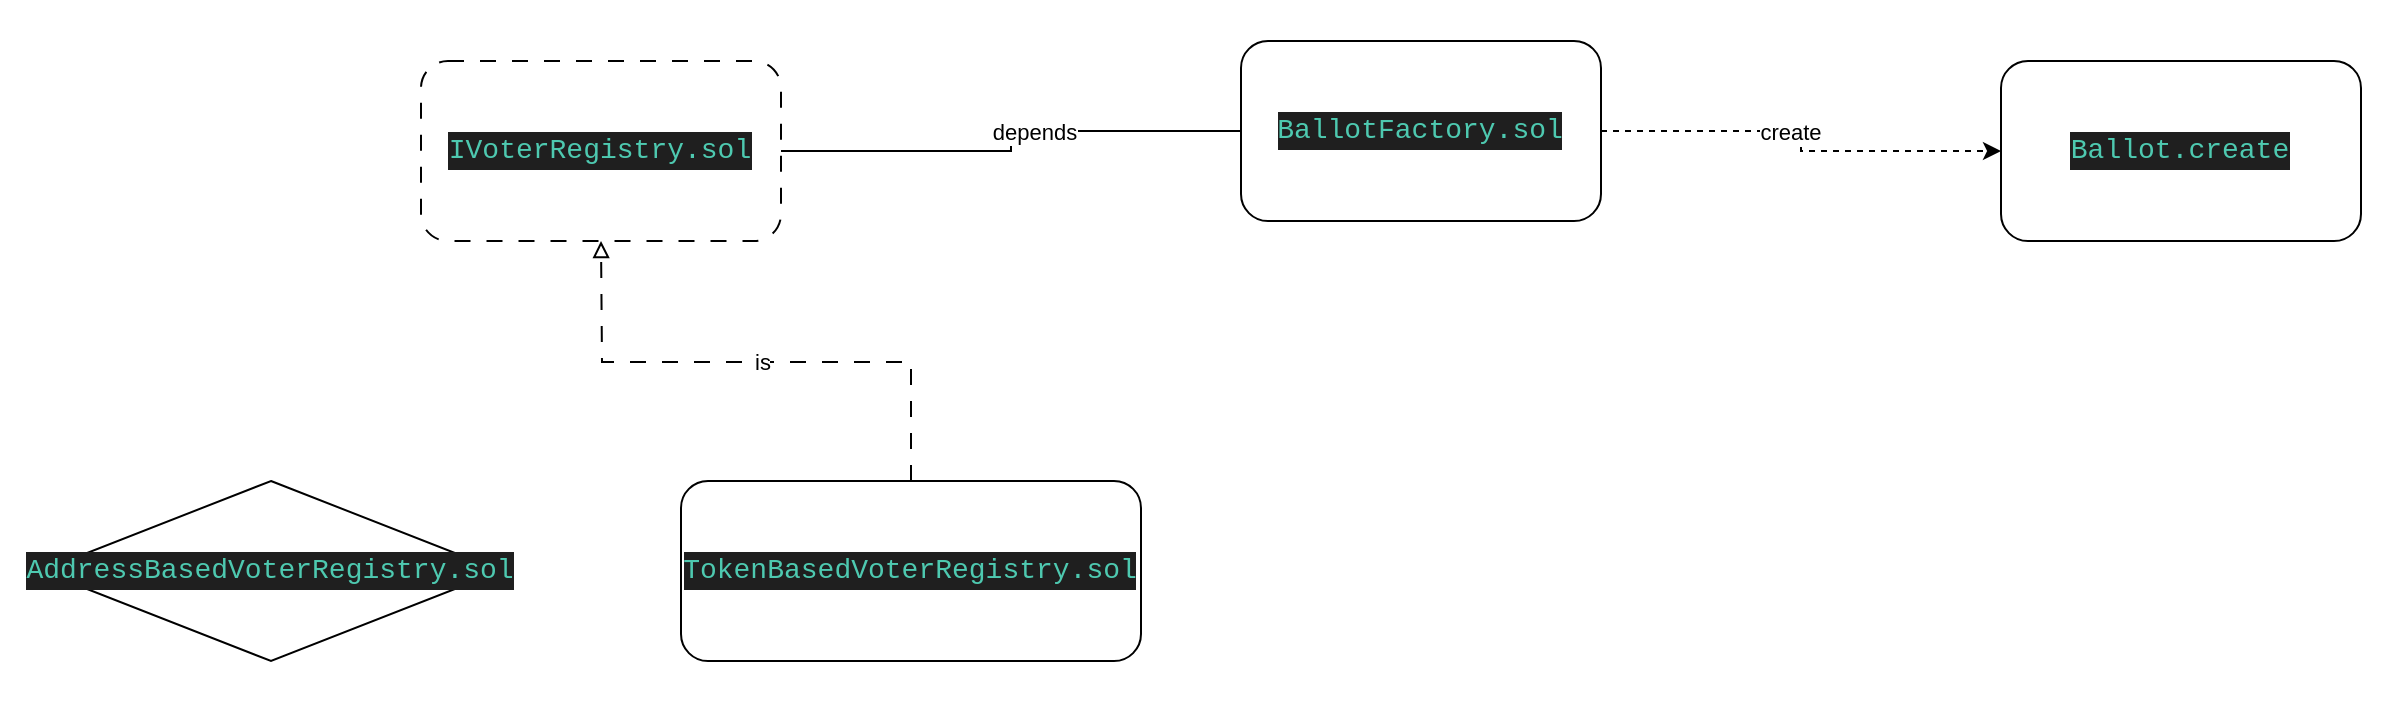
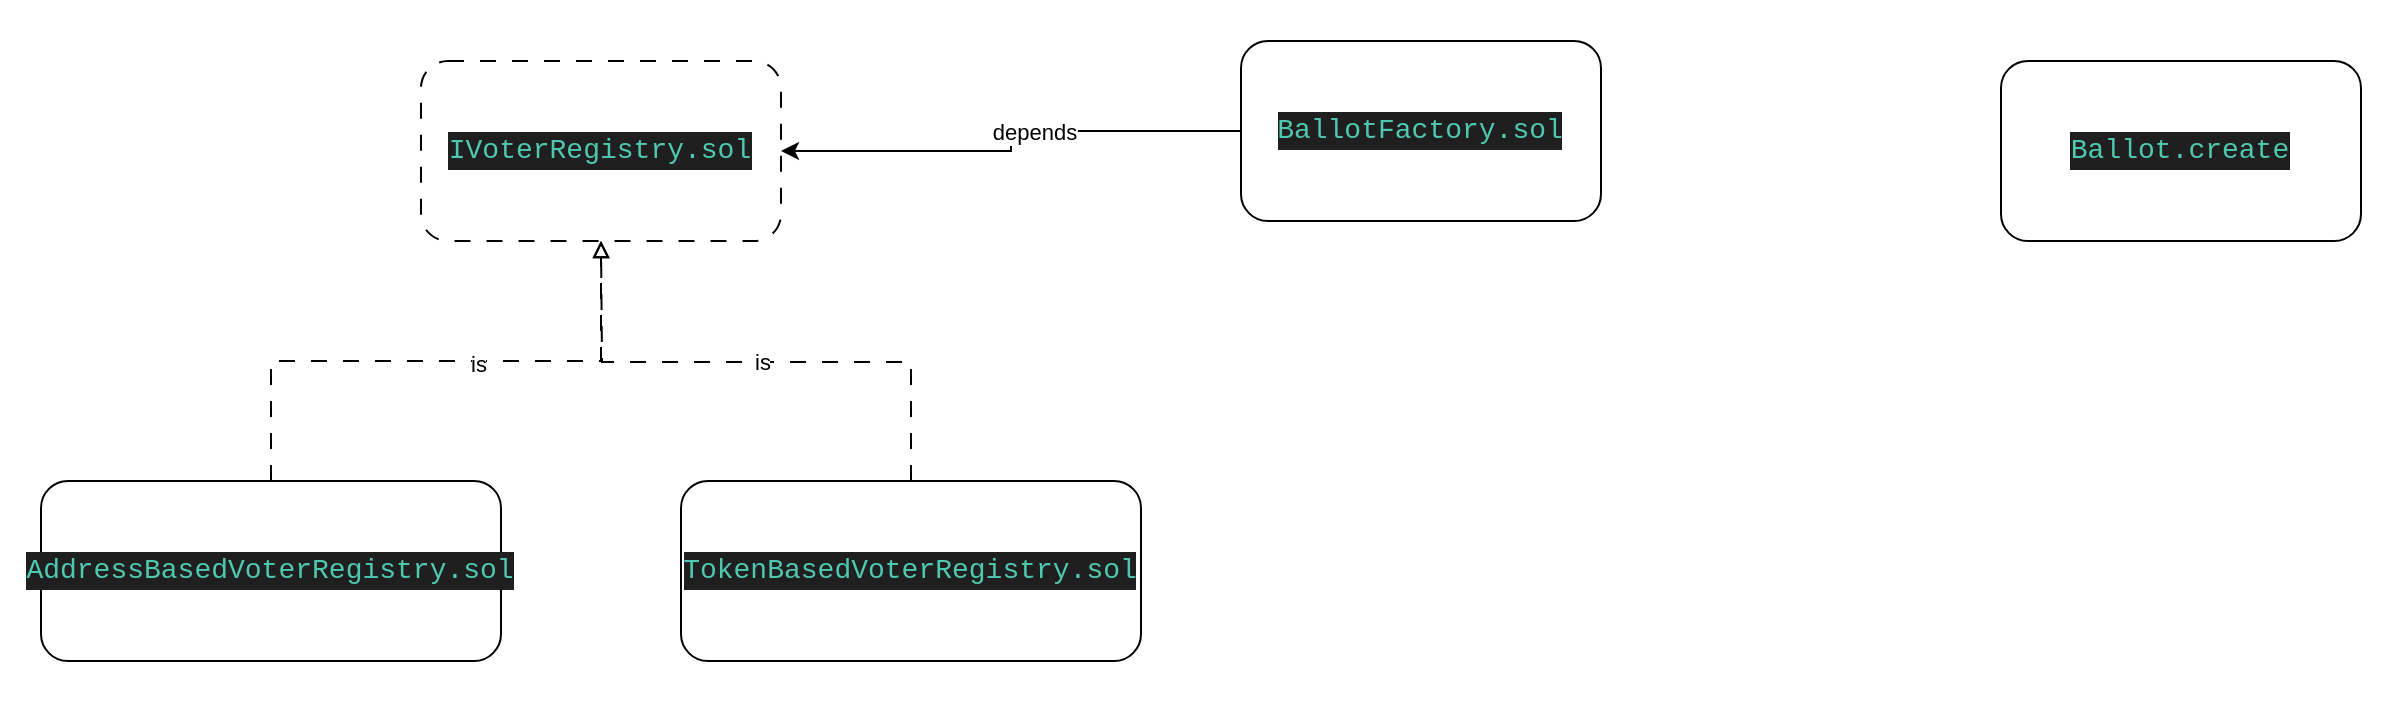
(1801, 134) -> none
(789, 151) -> (796, 151)
none -> (271, 441)
(271, 571) -> (271, 571)
